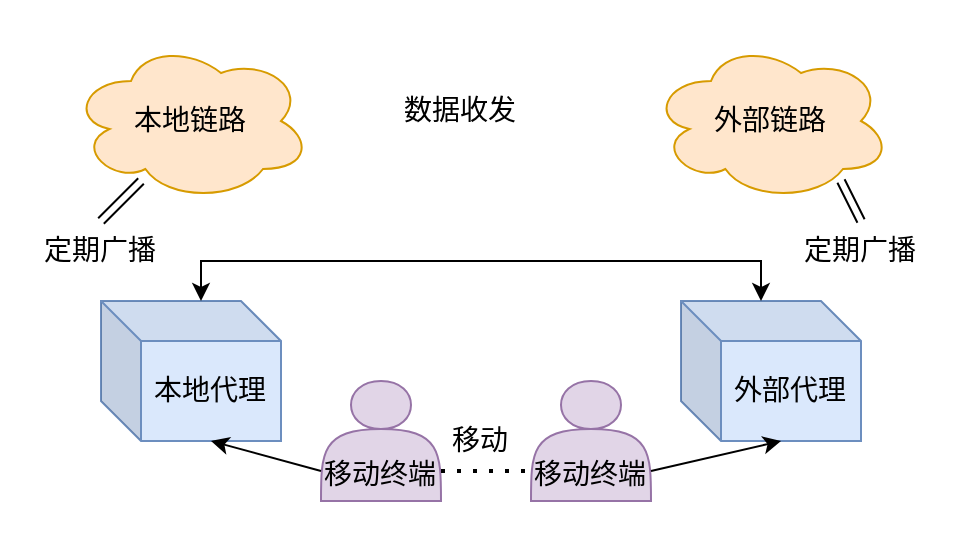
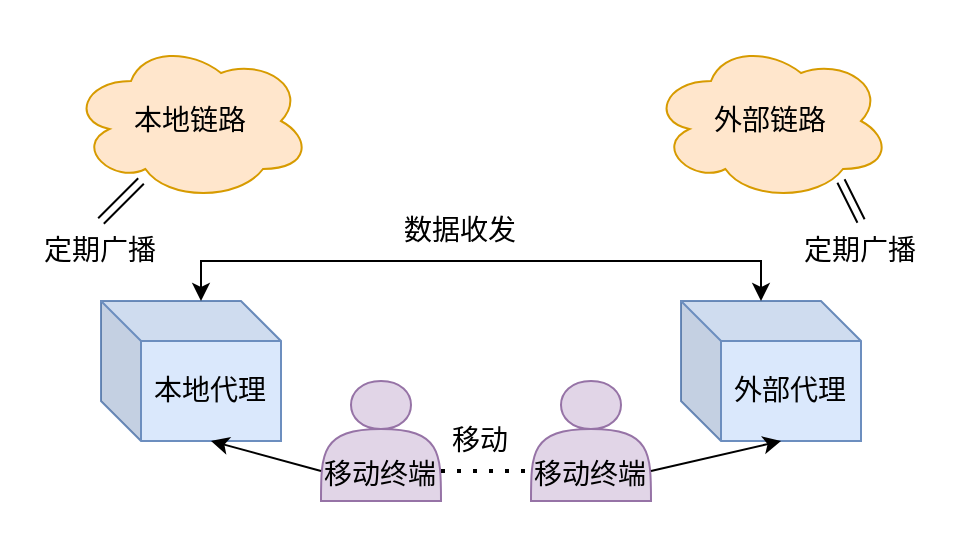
(461, 111) -> (461, 231)
